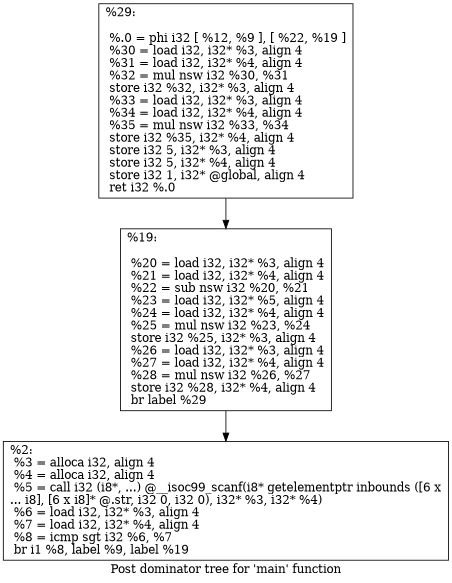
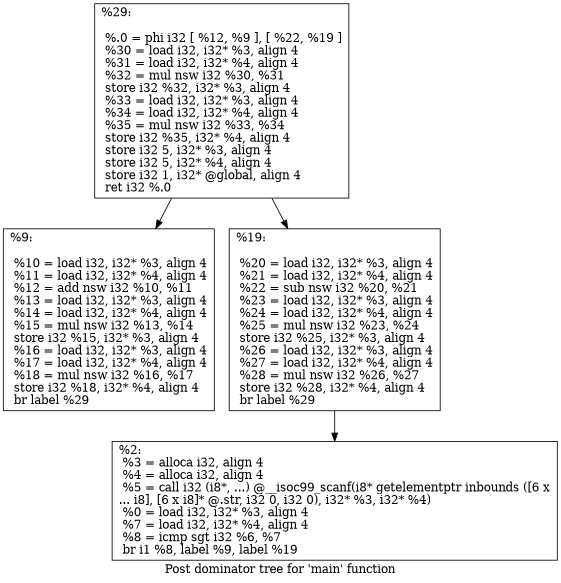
(226, 301) -> (335, 301)
none -> (109, 320)
(105, 513) -> (214, 513)
